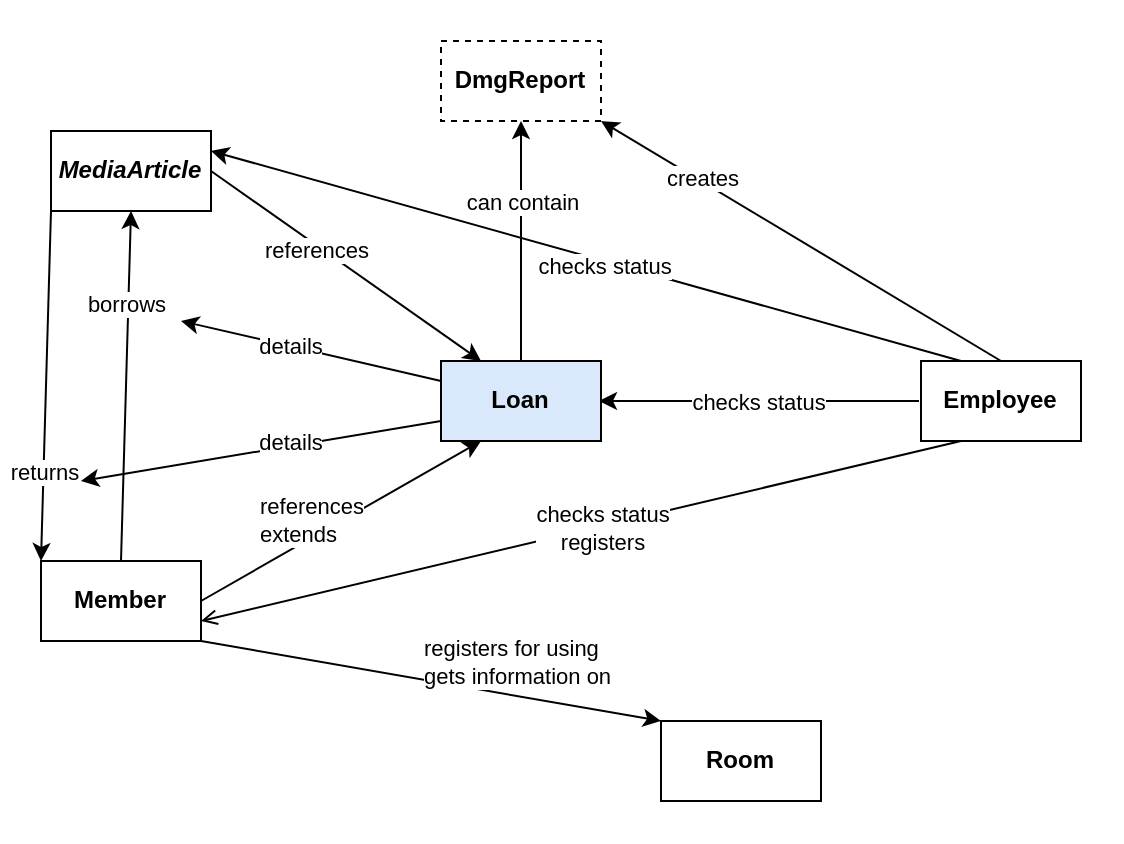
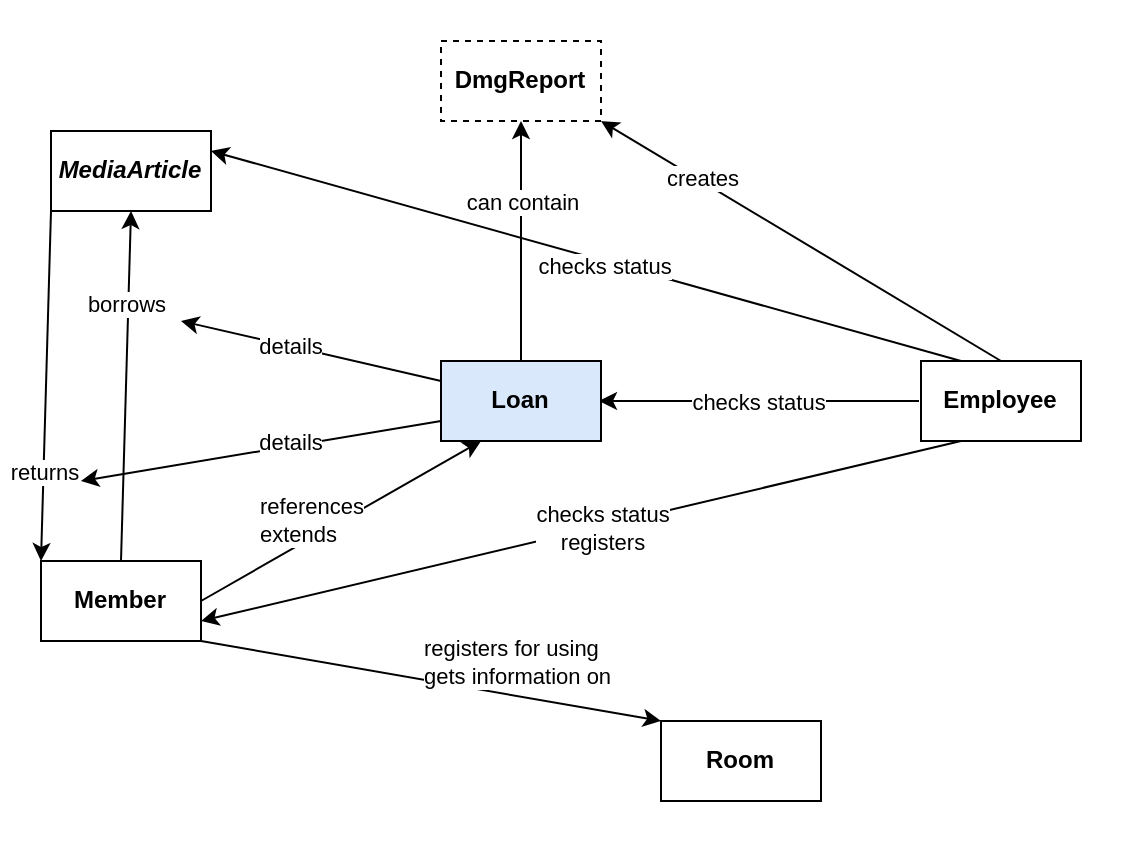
(392, 298) -> none
(212, 618) -> (215, 618)
